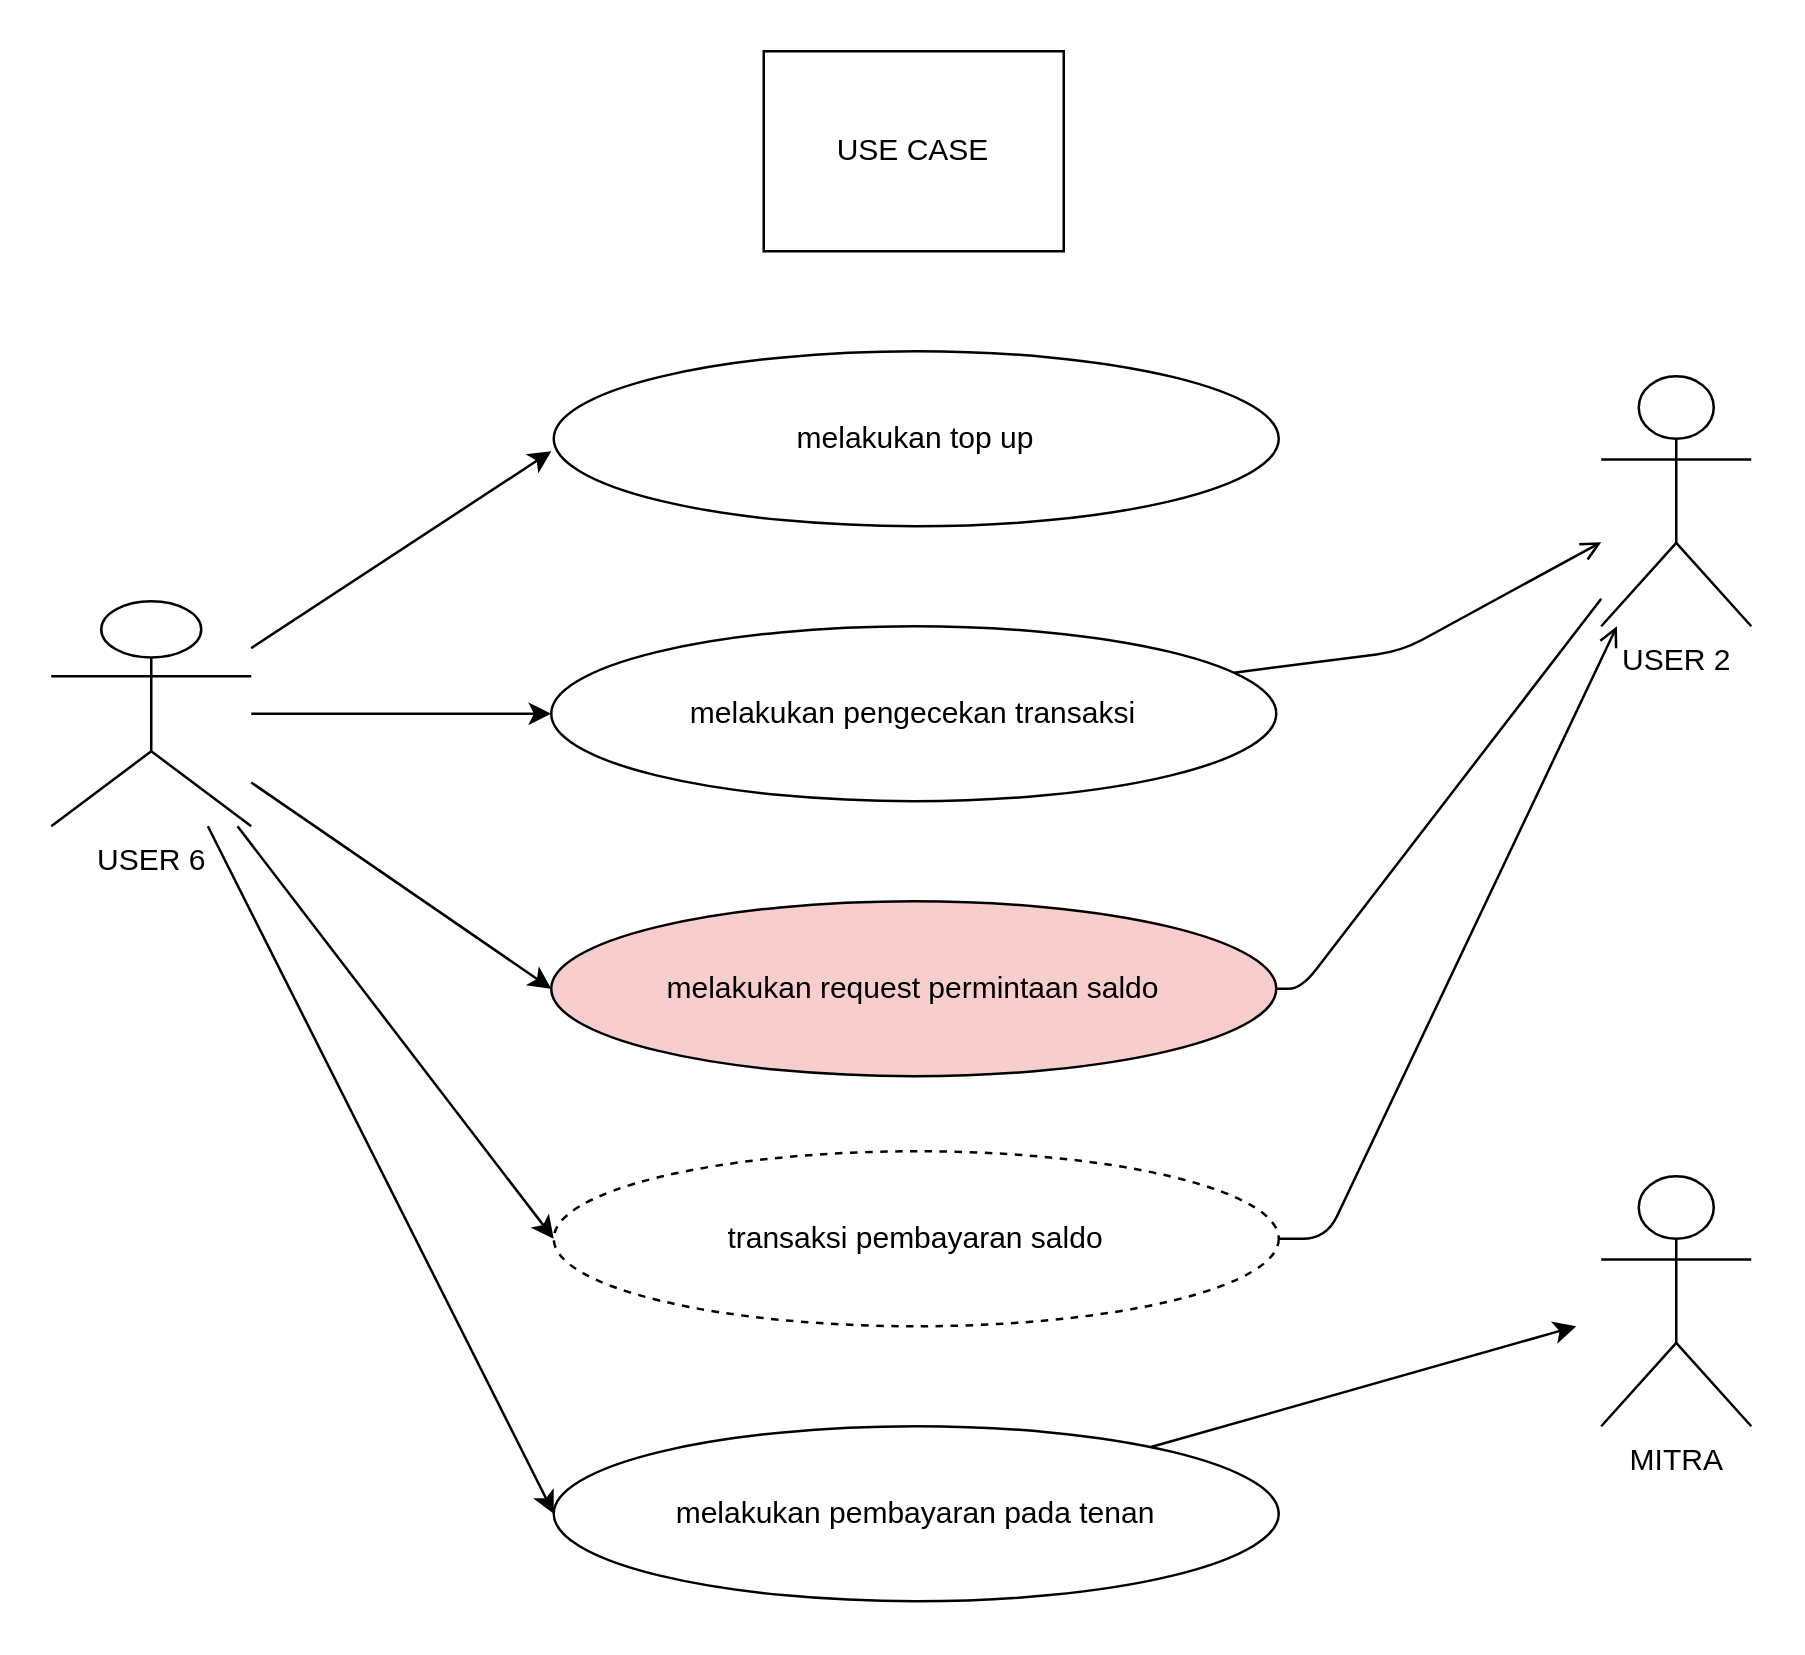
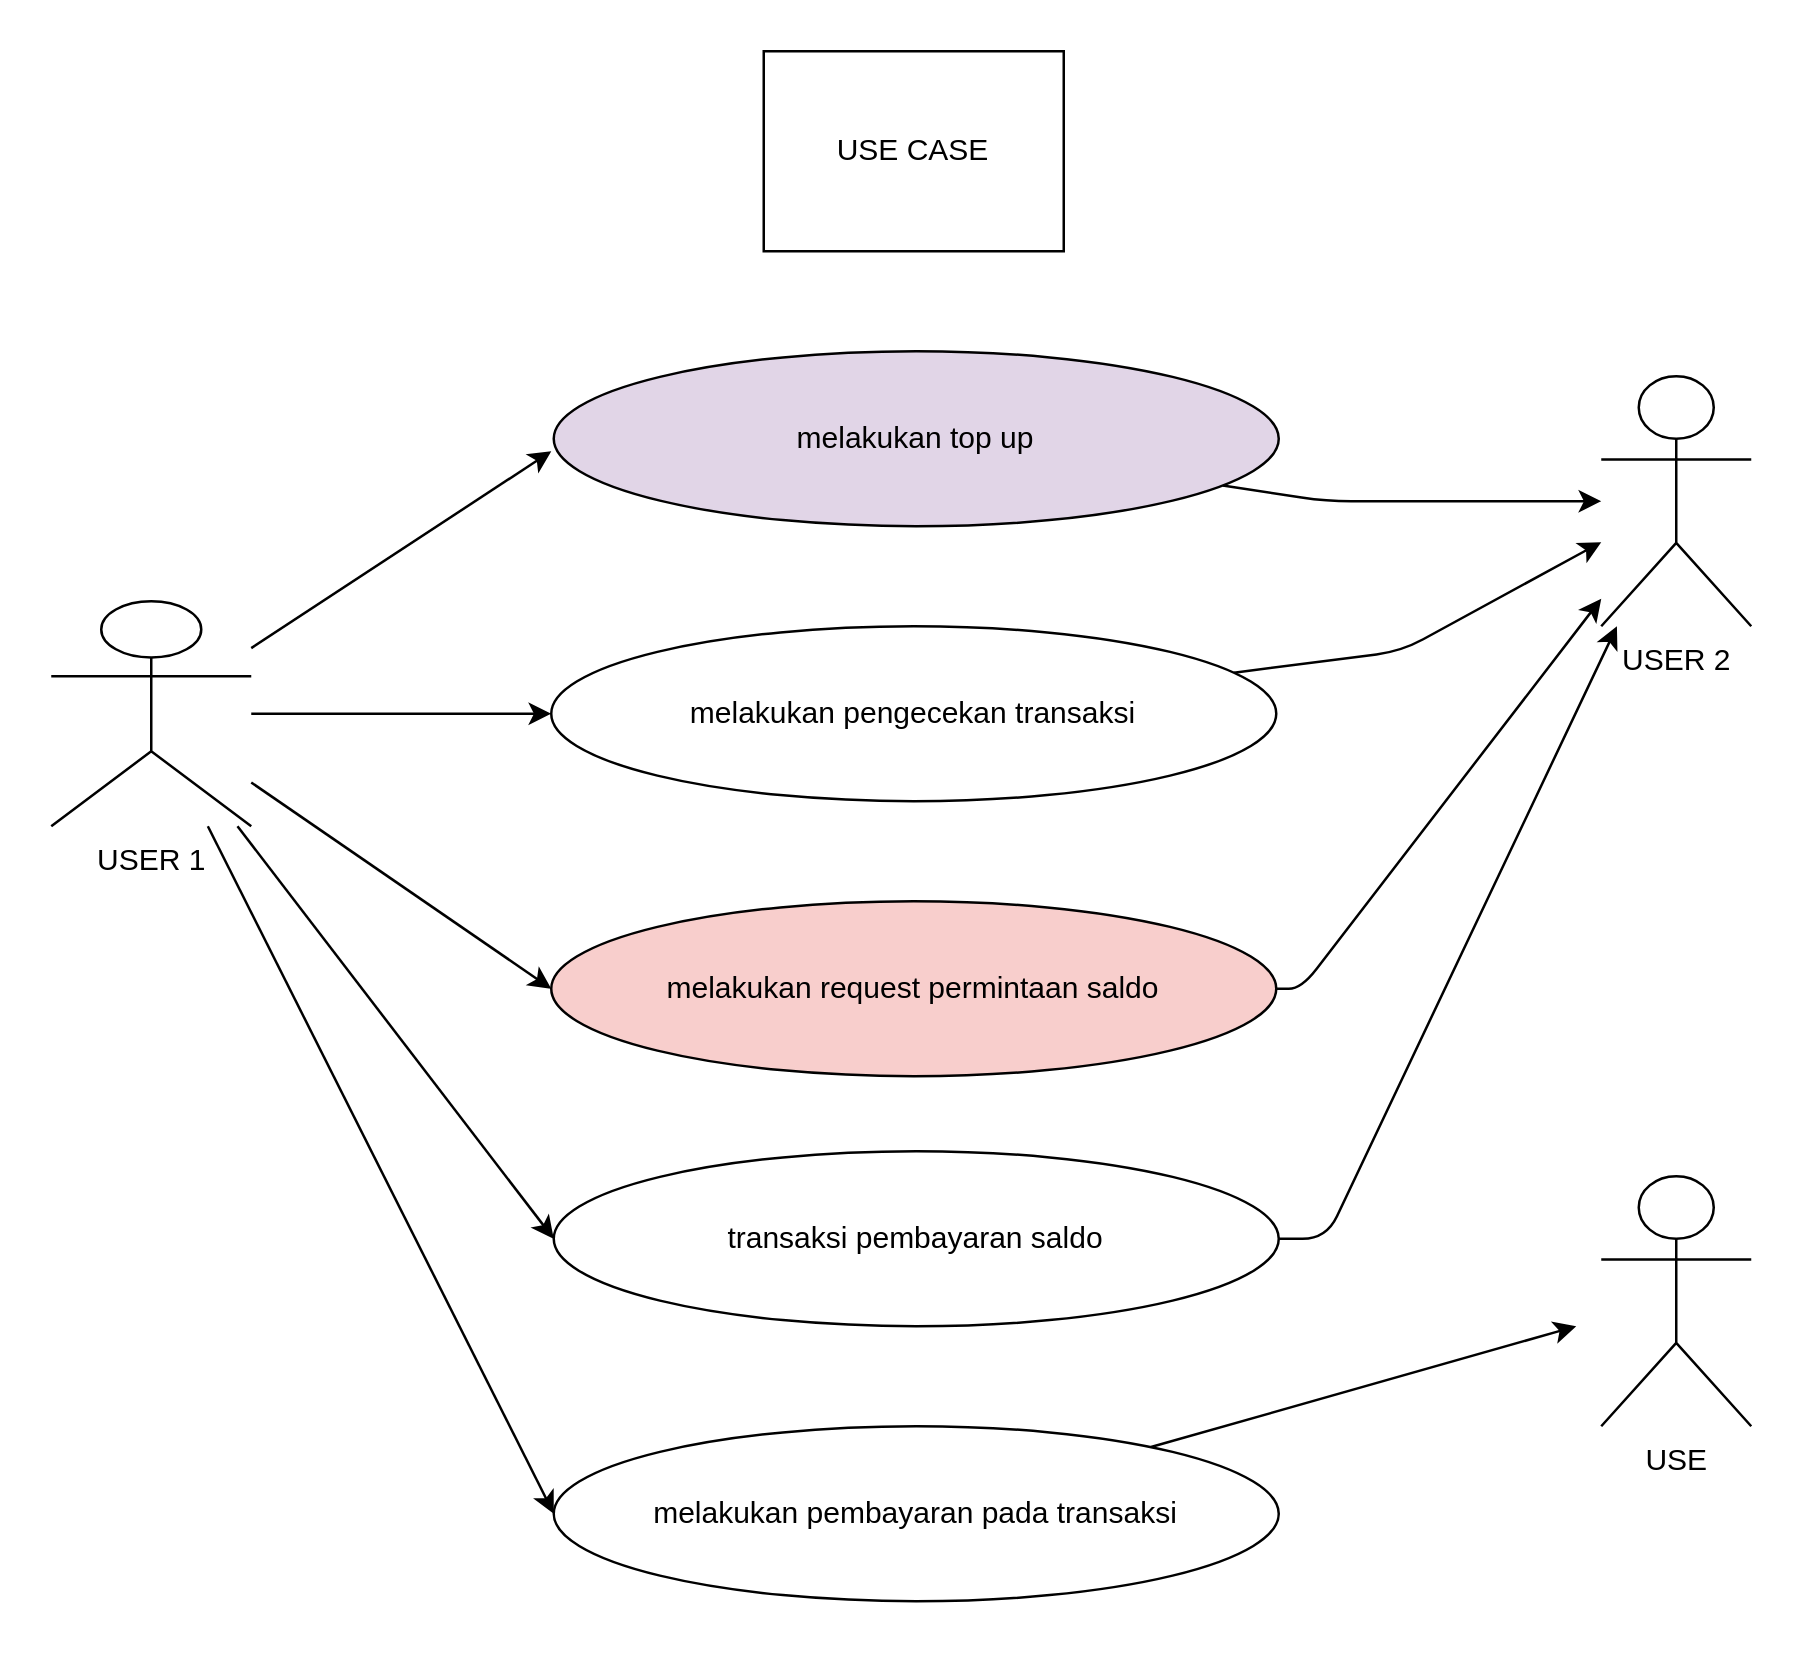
(916, 439) -> (916, 439)
none -> (1408, 501)
(1589, 549) -> (1586, 551)
(1595, 607) -> (1590, 613)
(1611, 639) -> (1609, 642)
(153, 862) -> (153, 862)
(916, 1239) -> (916, 1239)
(1678, 1462) -> (1678, 1462)
(916, 1514) -> (916, 1514)
